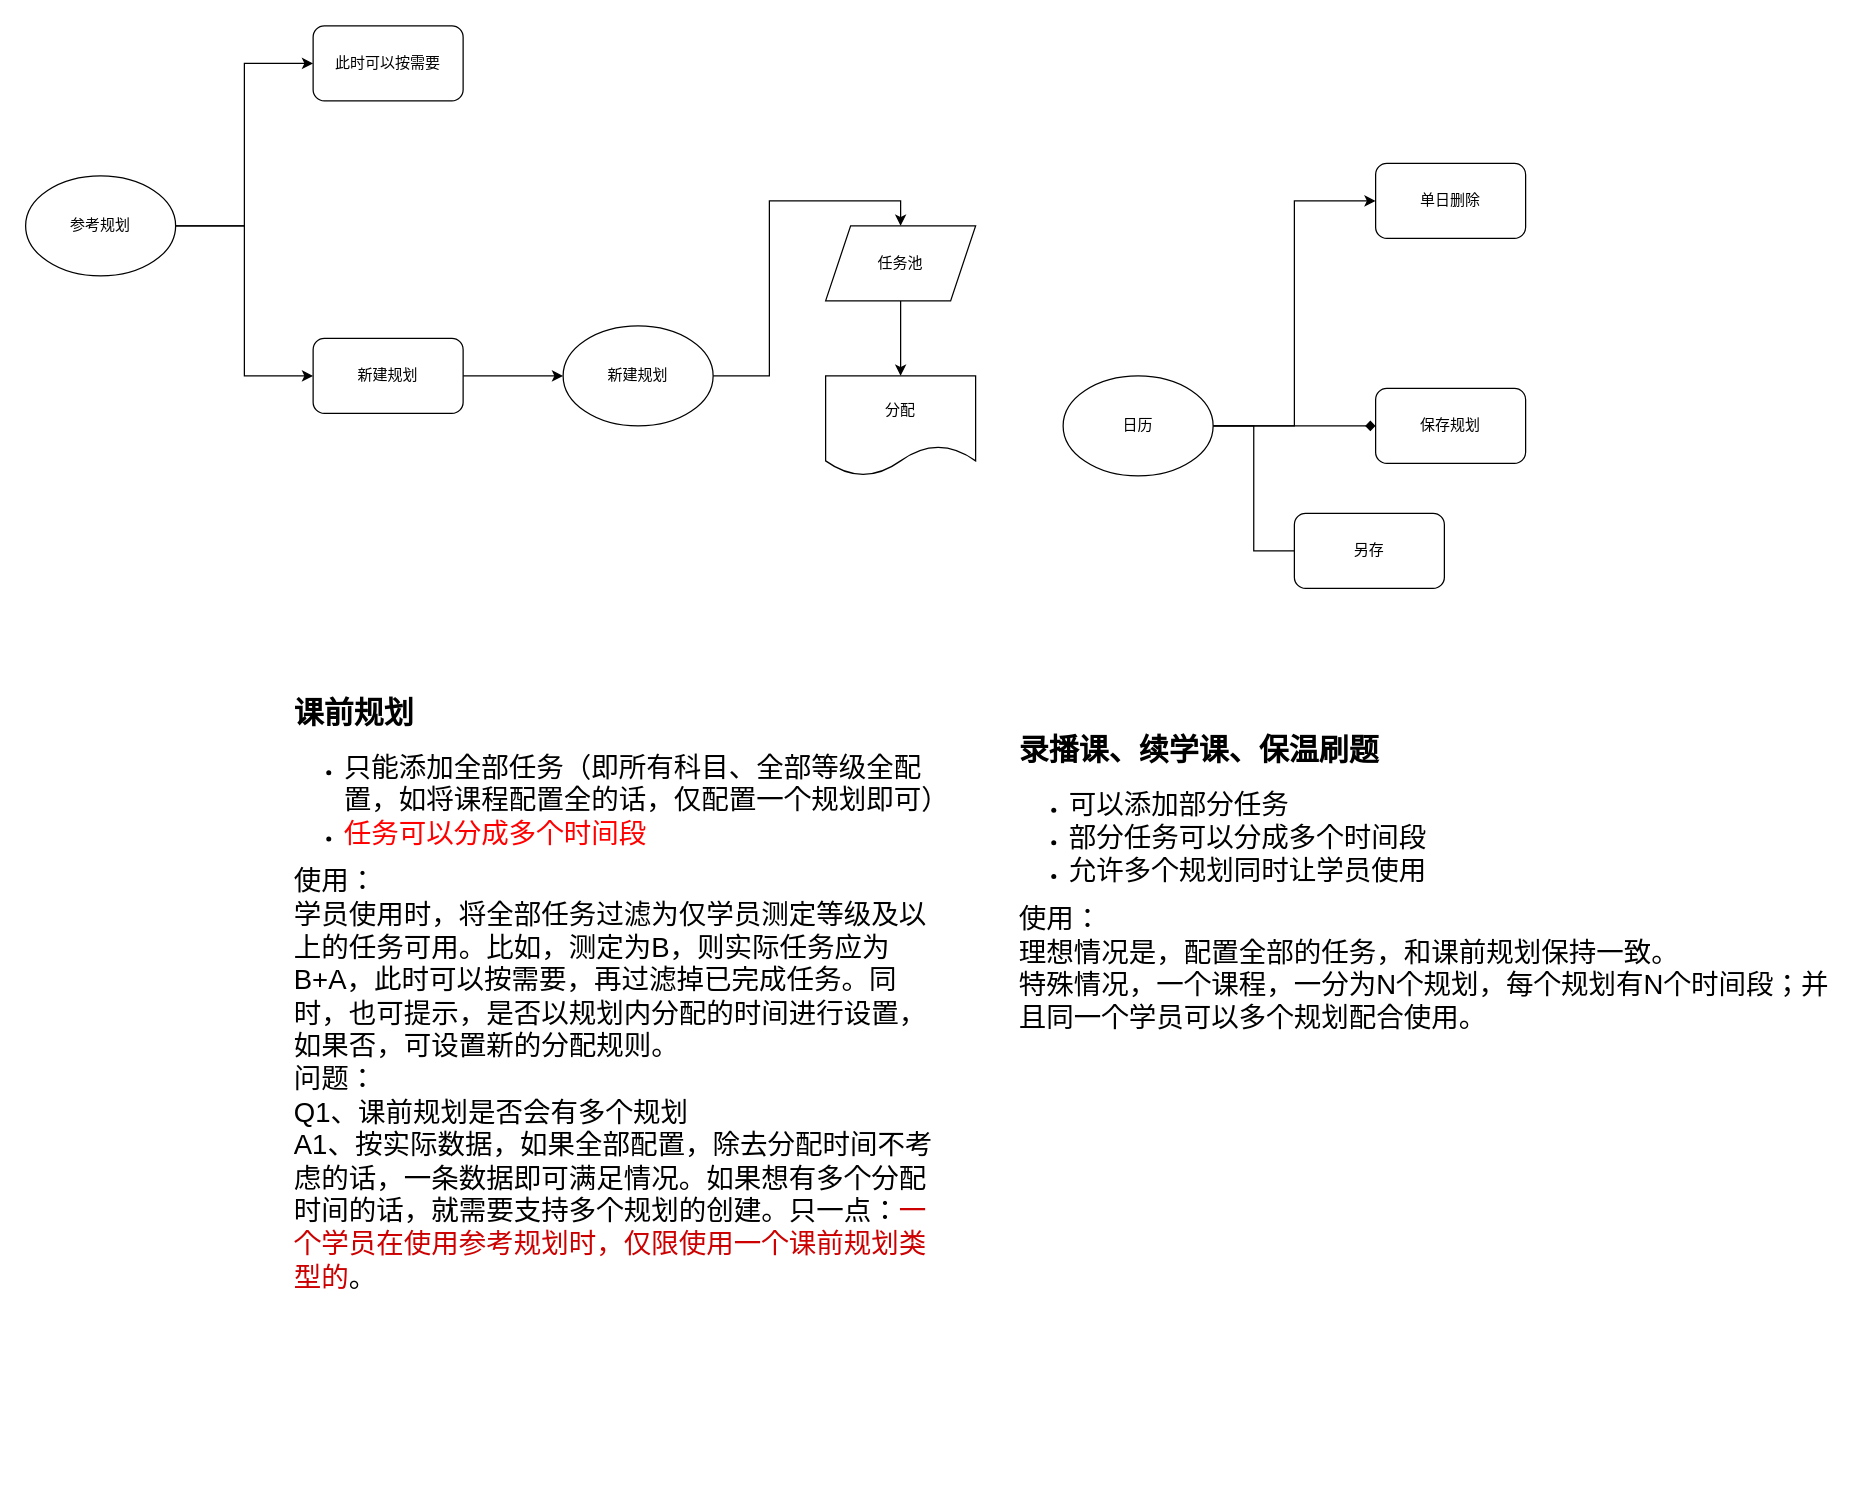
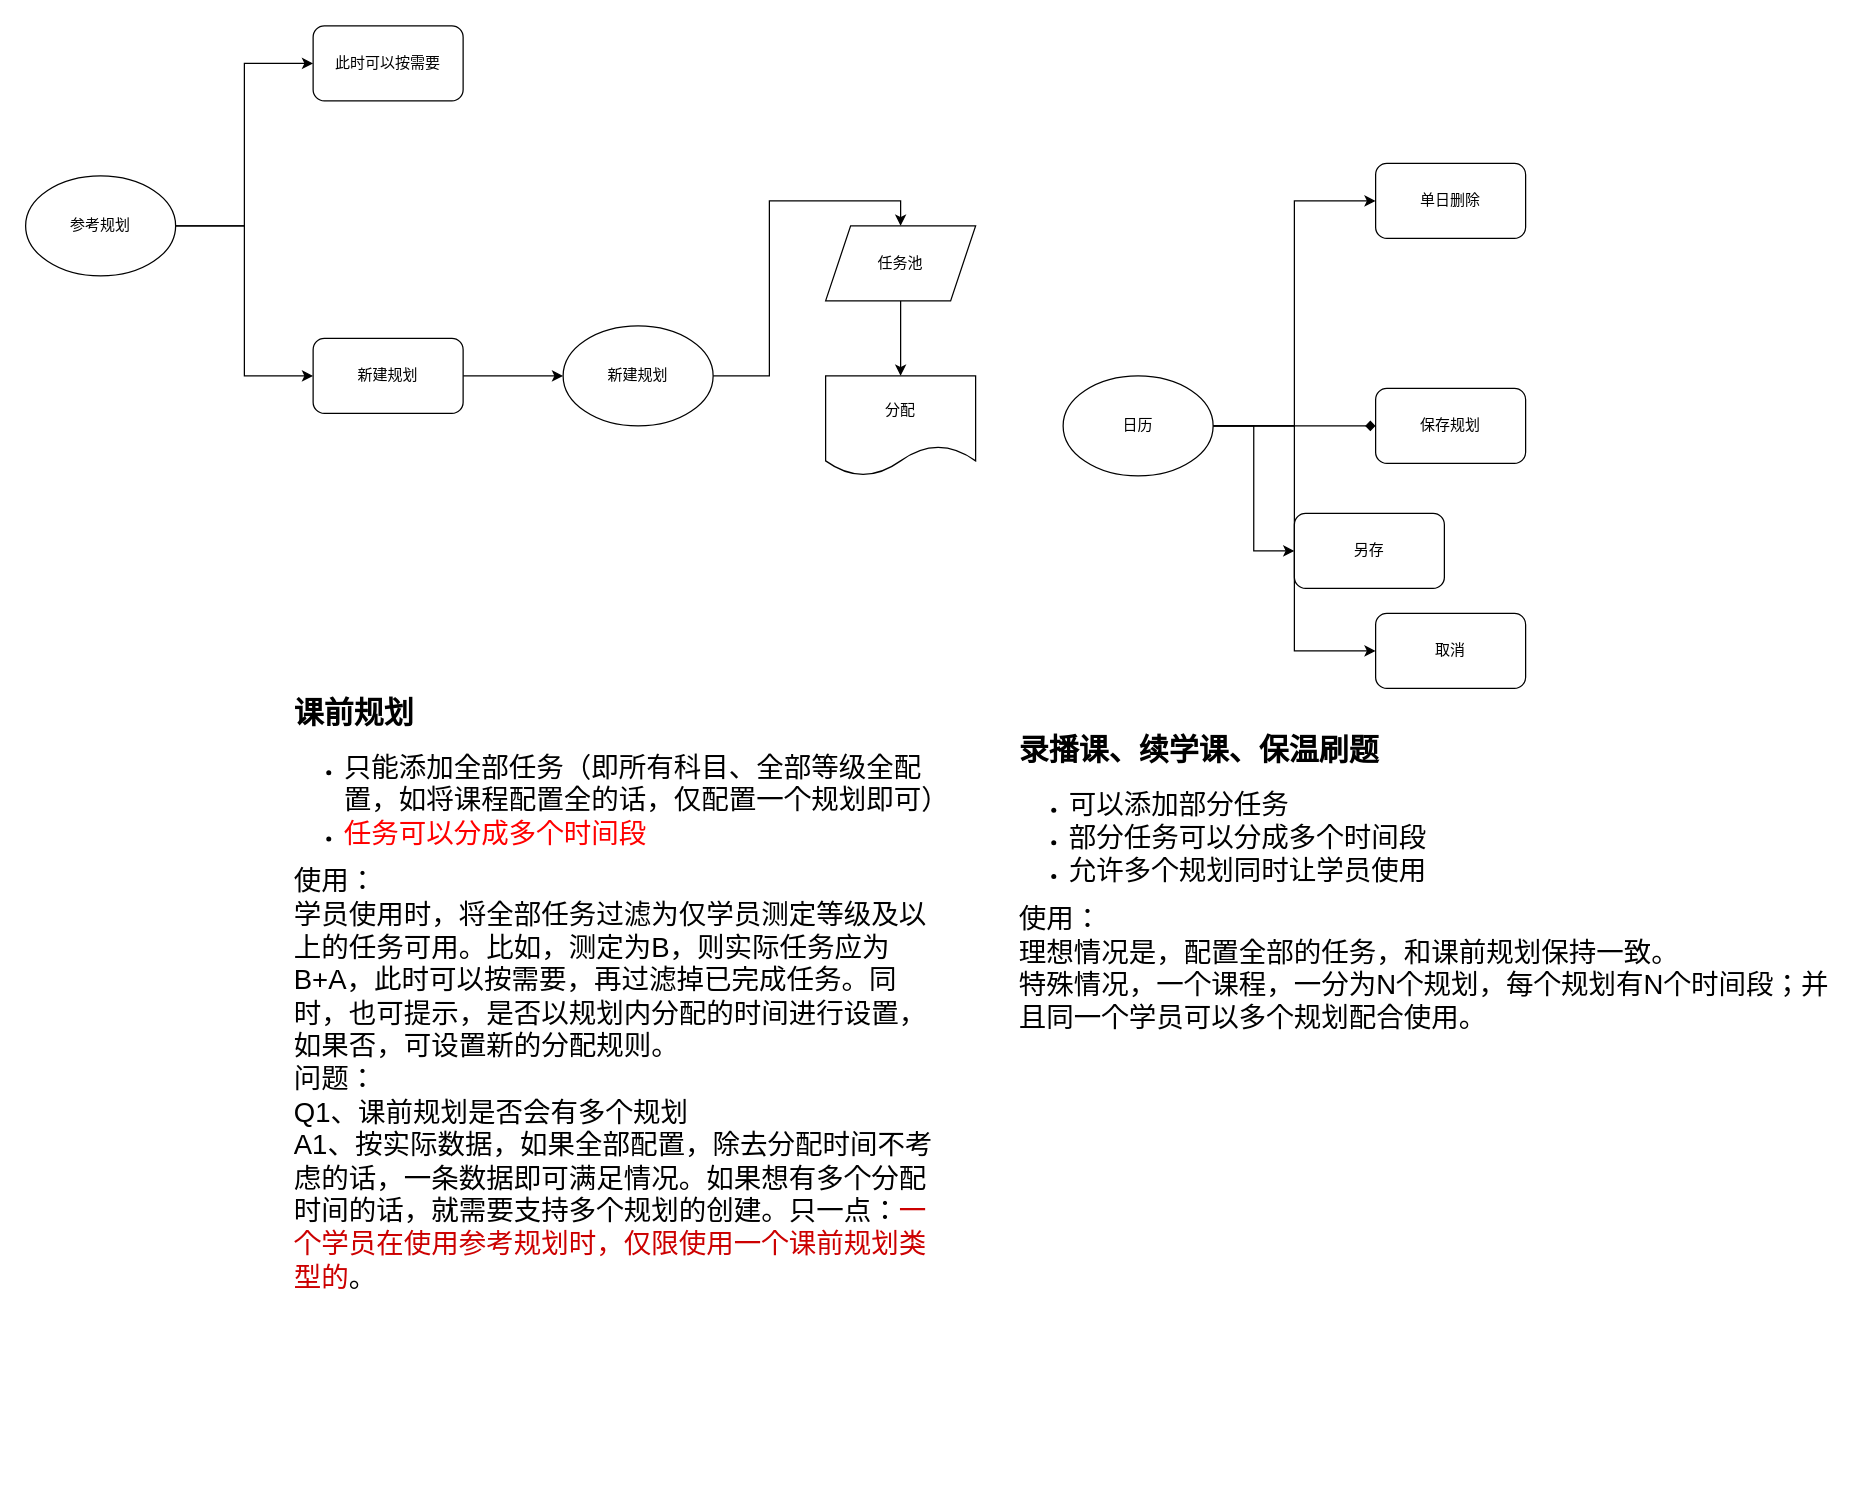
(1287, 551) -> (1284, 551)
none -> (1294, 651)
none -> (1451, 651)
